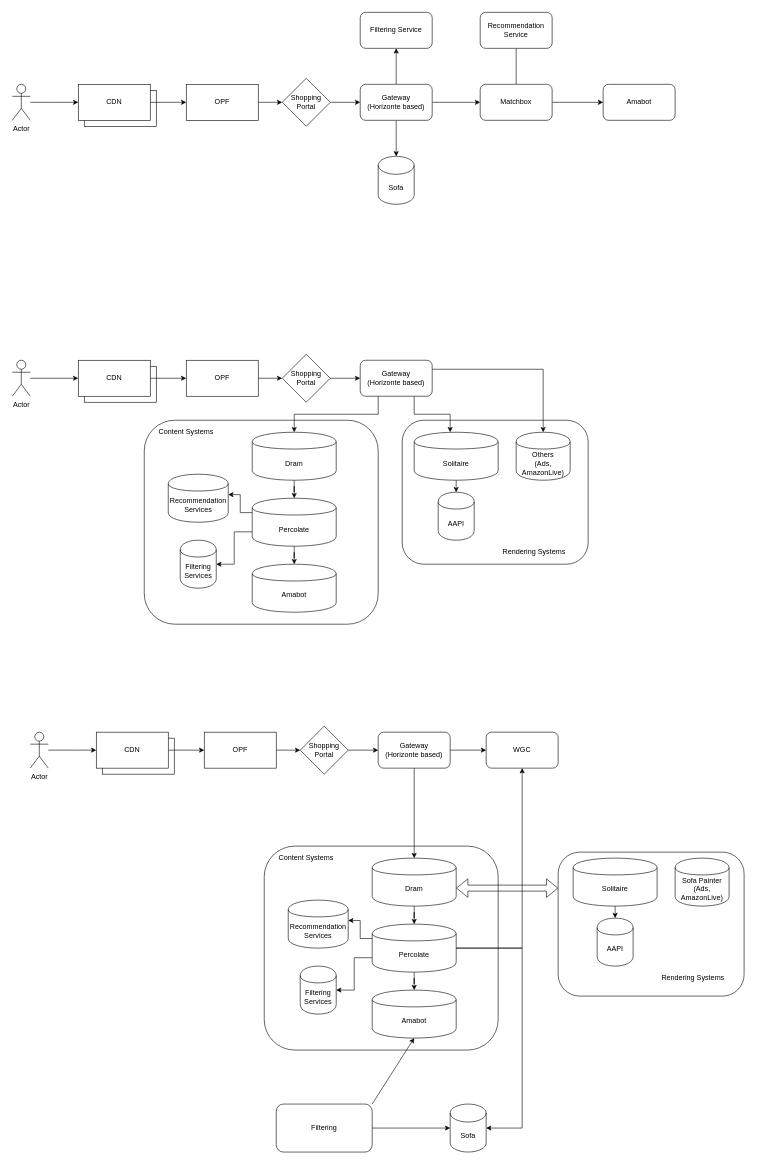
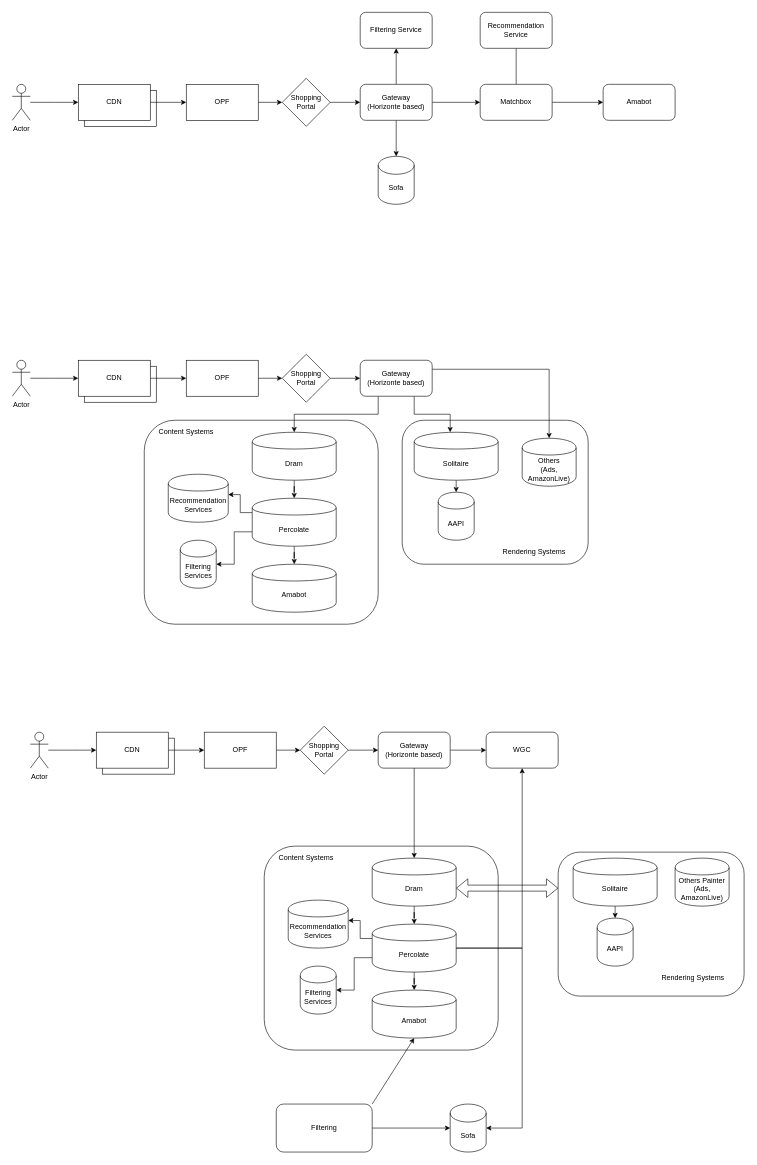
(543, 456) -> (549, 462)
(702, 890) -> (702, 890)
